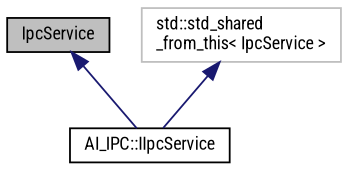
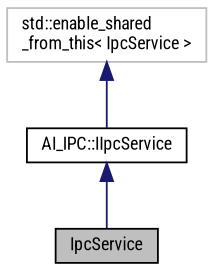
(241, 35) -> (107, 35)
(110, 97) -> (107, 205)
